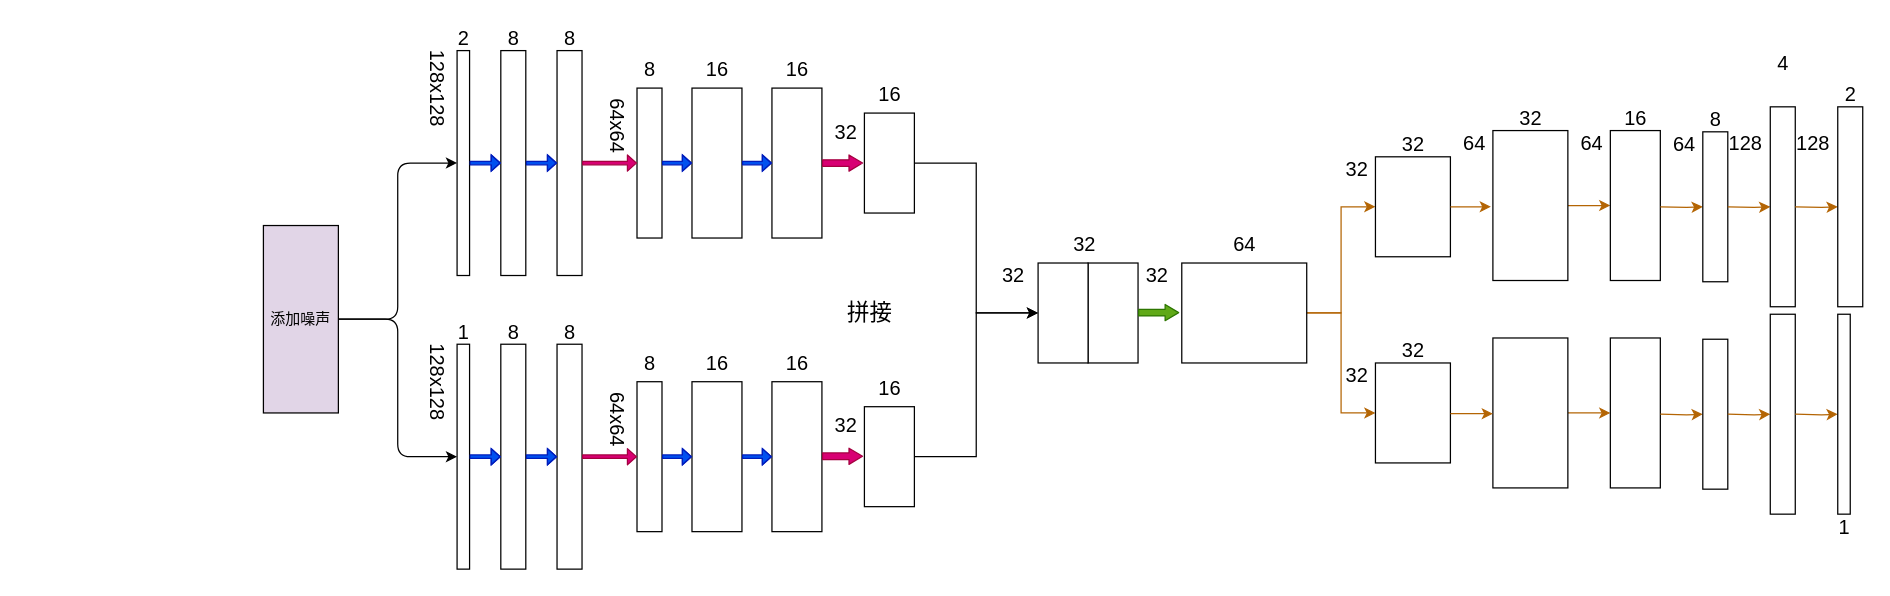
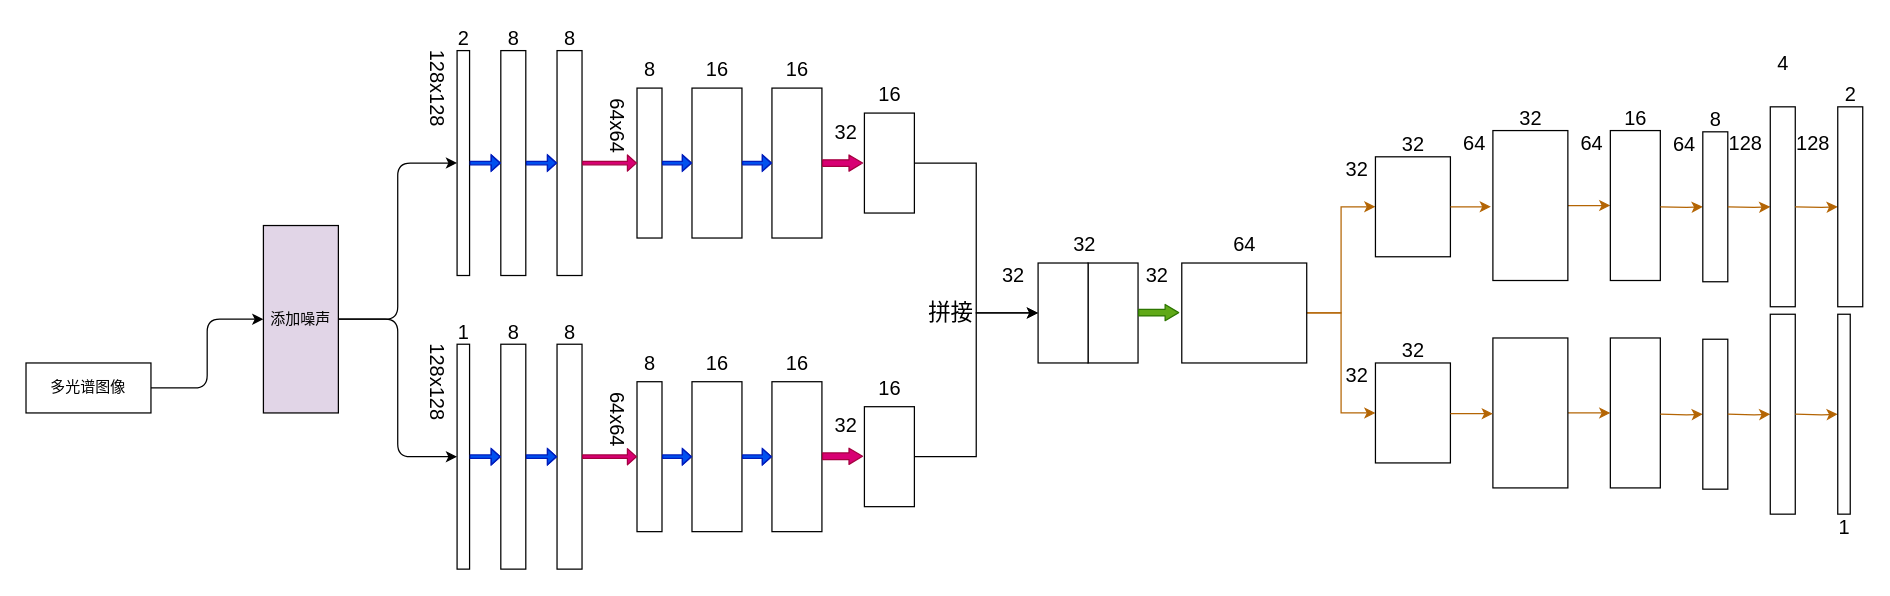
(869, 313) -> (951, 313)
none -> (207, 358)
none -> (88, 388)
